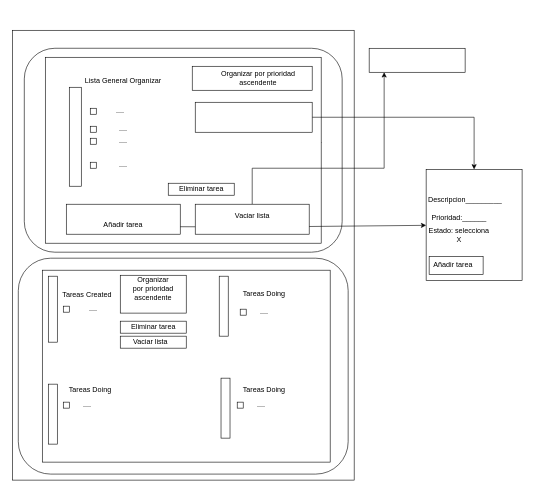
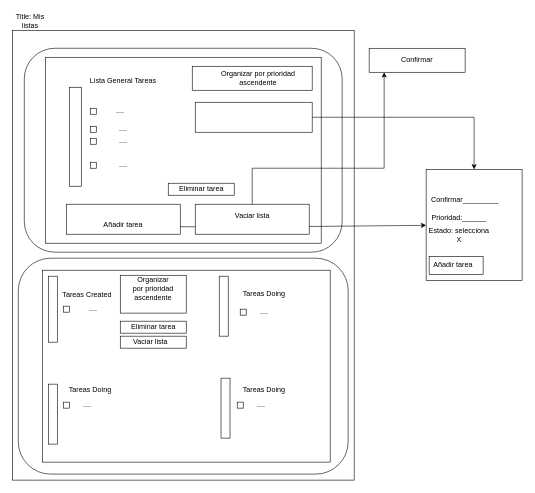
none -> (30, 21)
none -> (417, 60)
(123, 81) -> (123, 81)
(465, 200) -> (465, 200)
